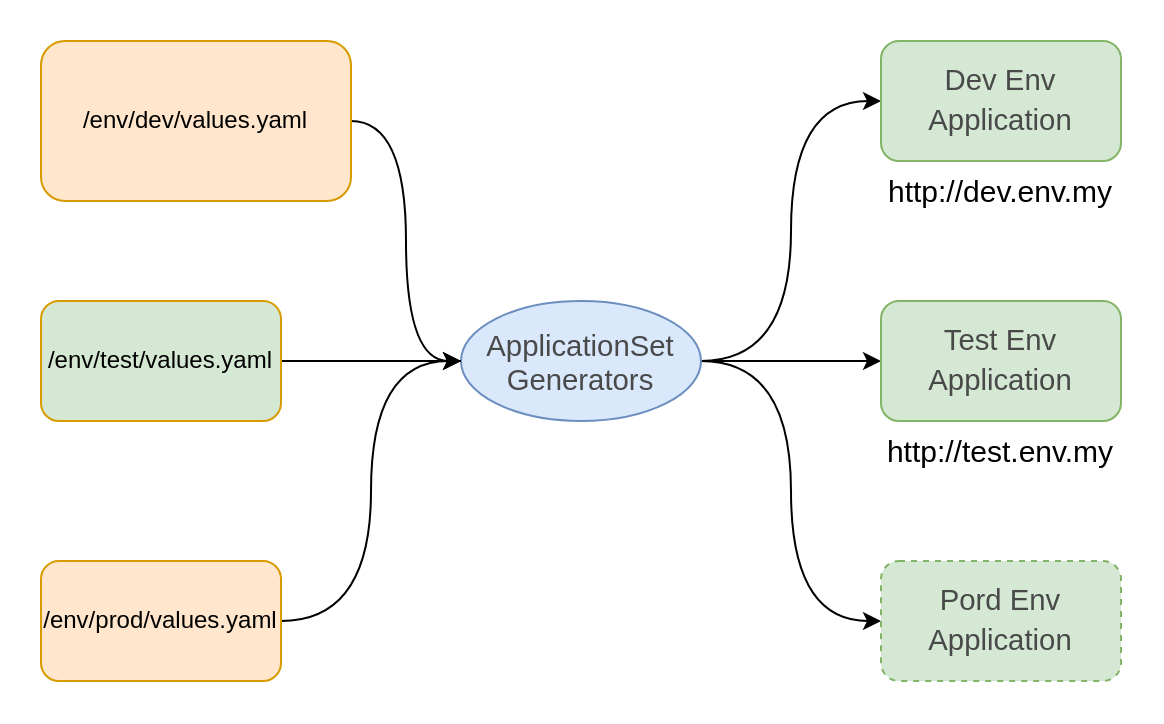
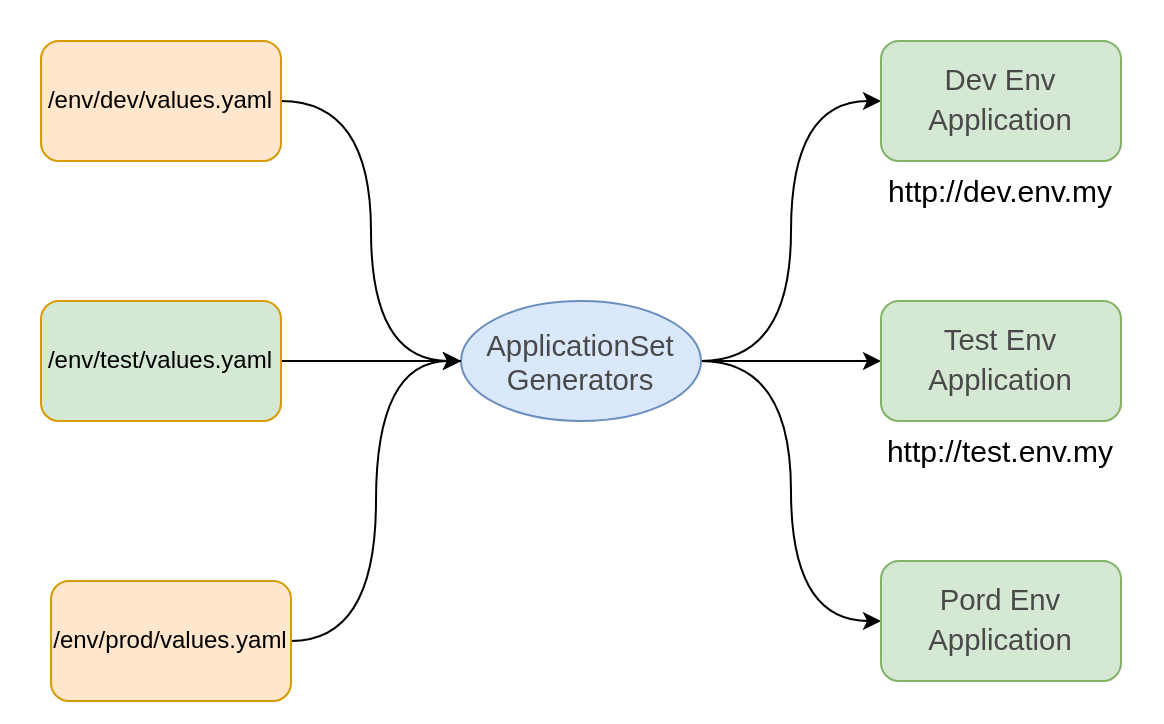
(196, 121) -> (161, 101)
(161, 621) -> (171, 641)
(1001, 621) -> (1001, 621)
